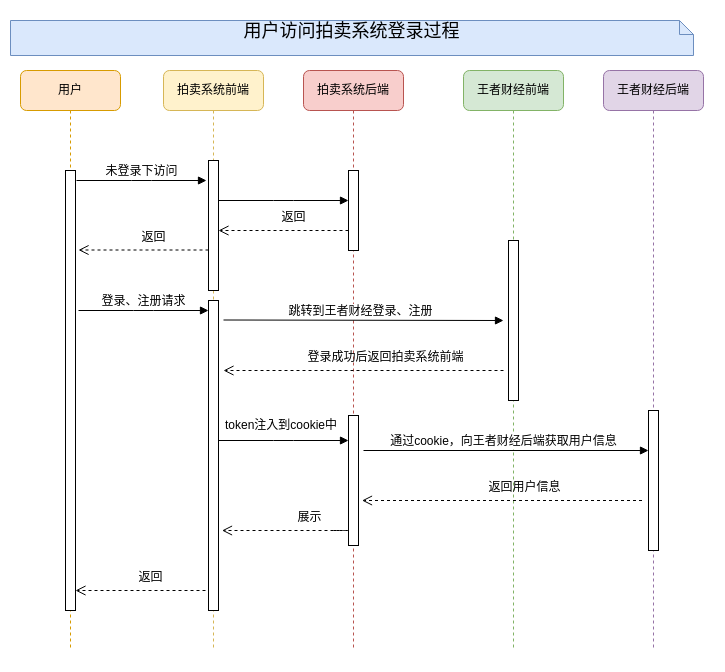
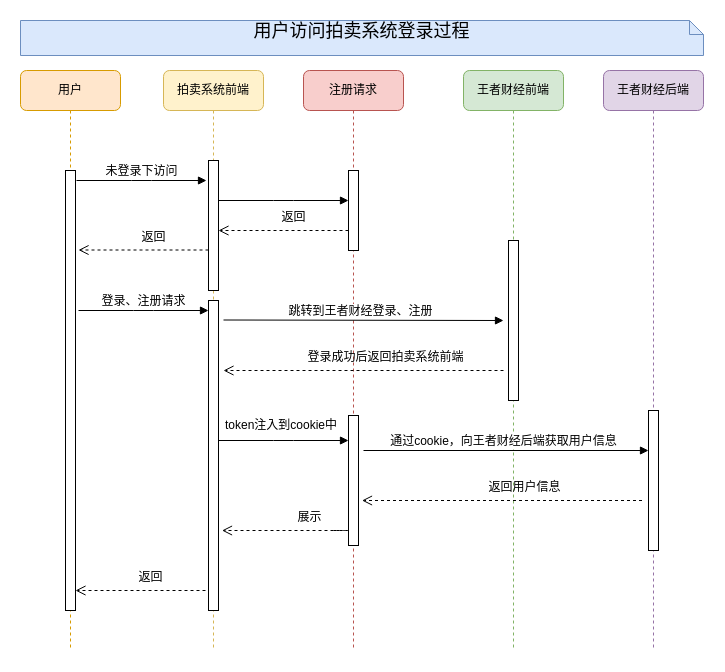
(352, 38) -> (362, 38)
(354, 91) -> (354, 91)
